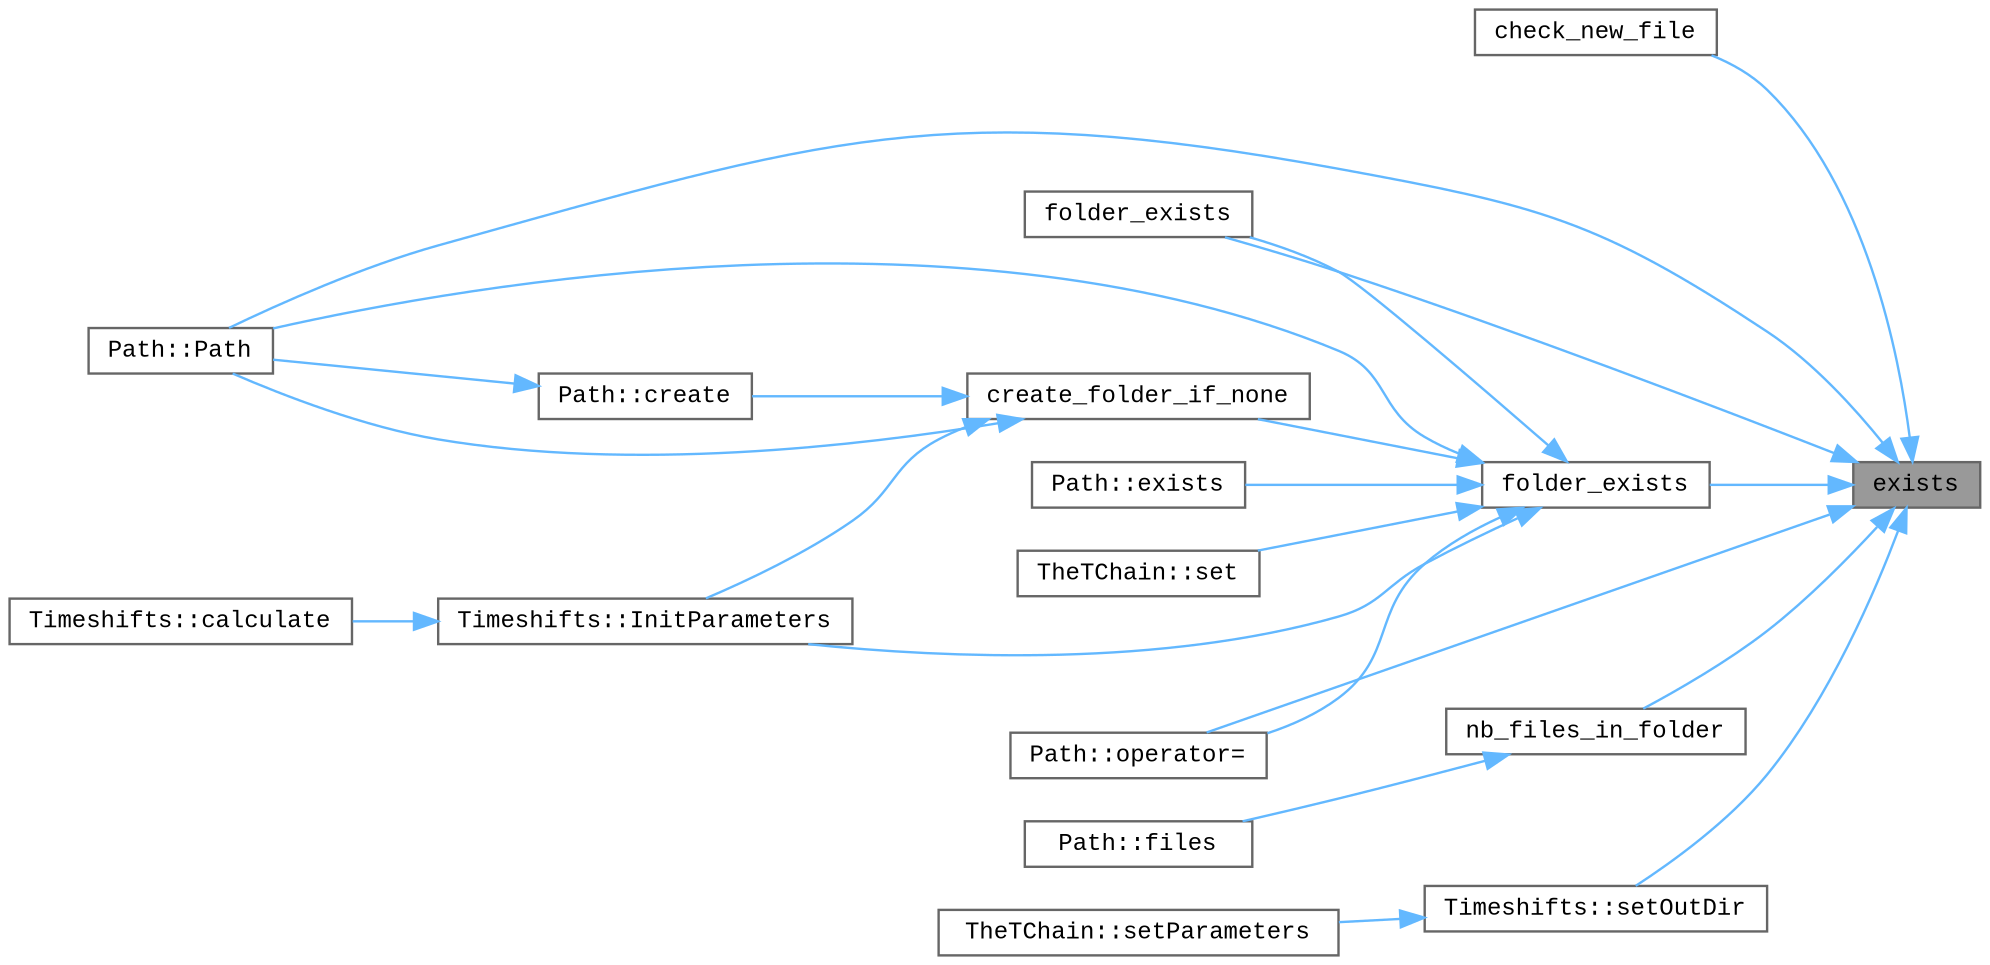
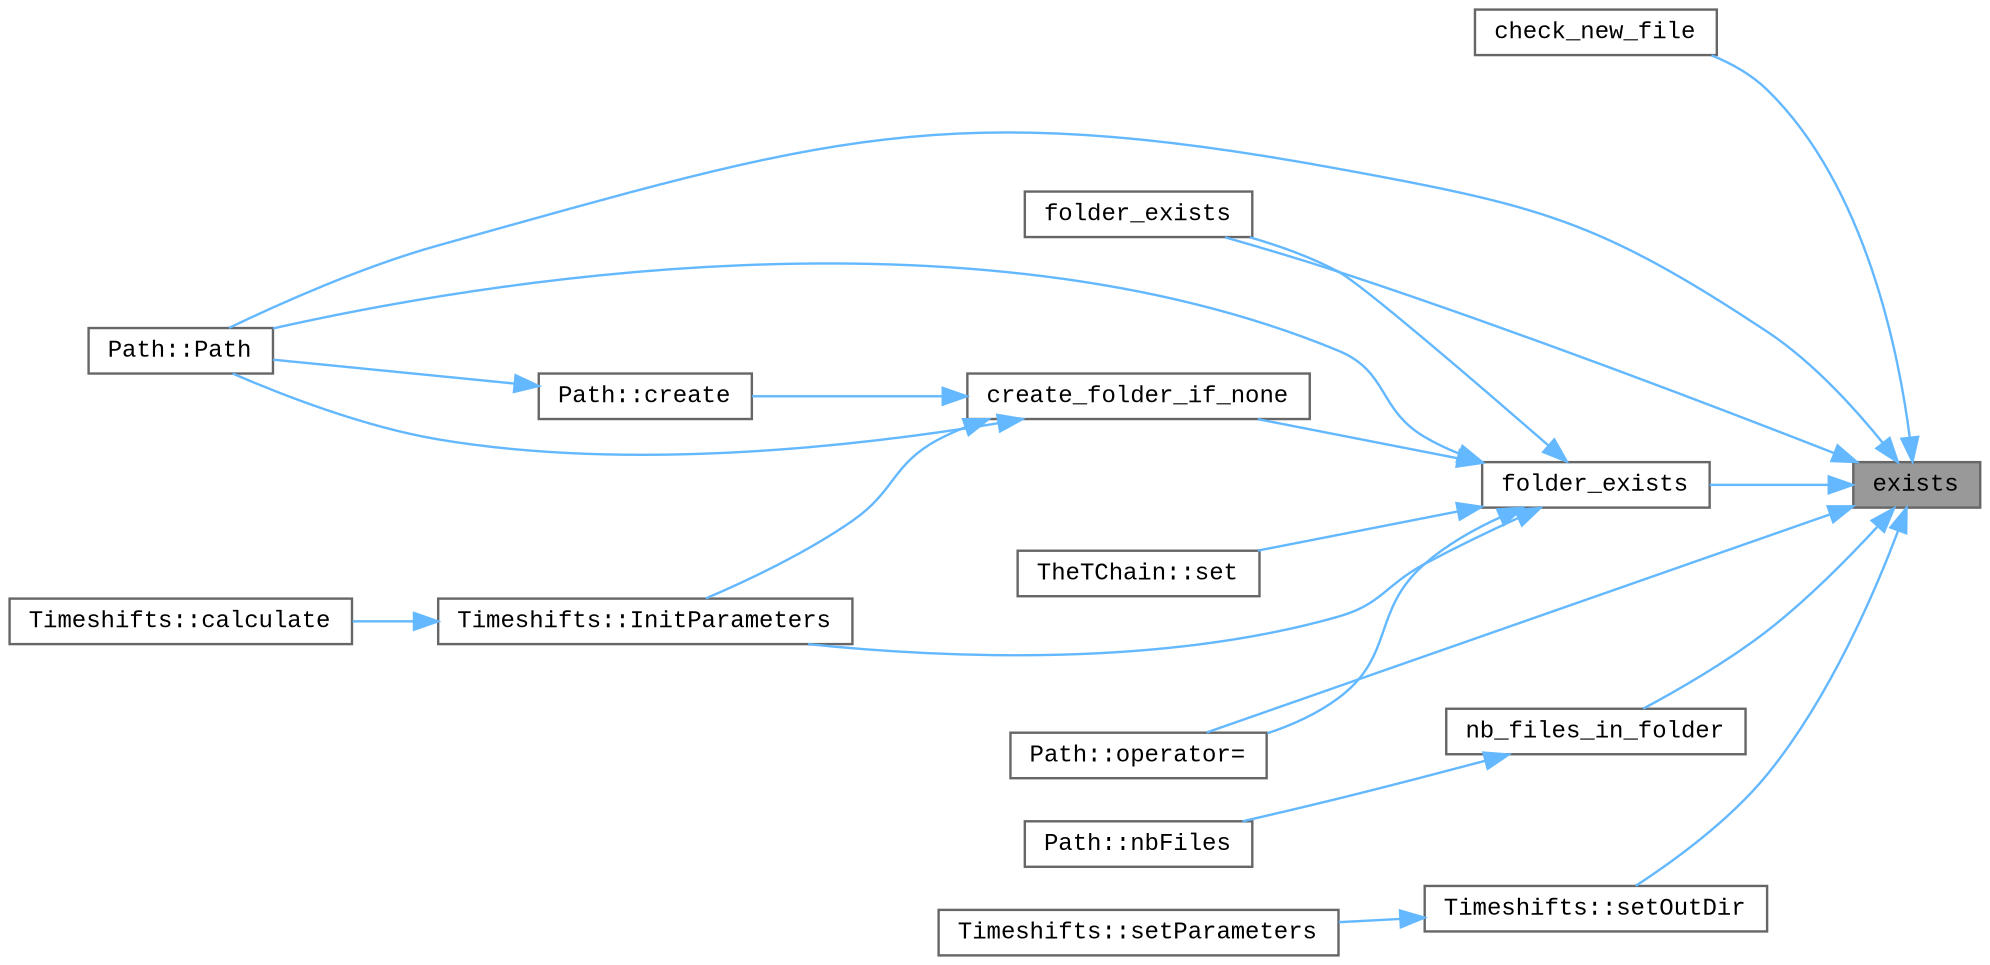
(1139, 485) -> none
(1139, 844) -> (1139, 844)
(1139, 933) -> (1139, 933)
